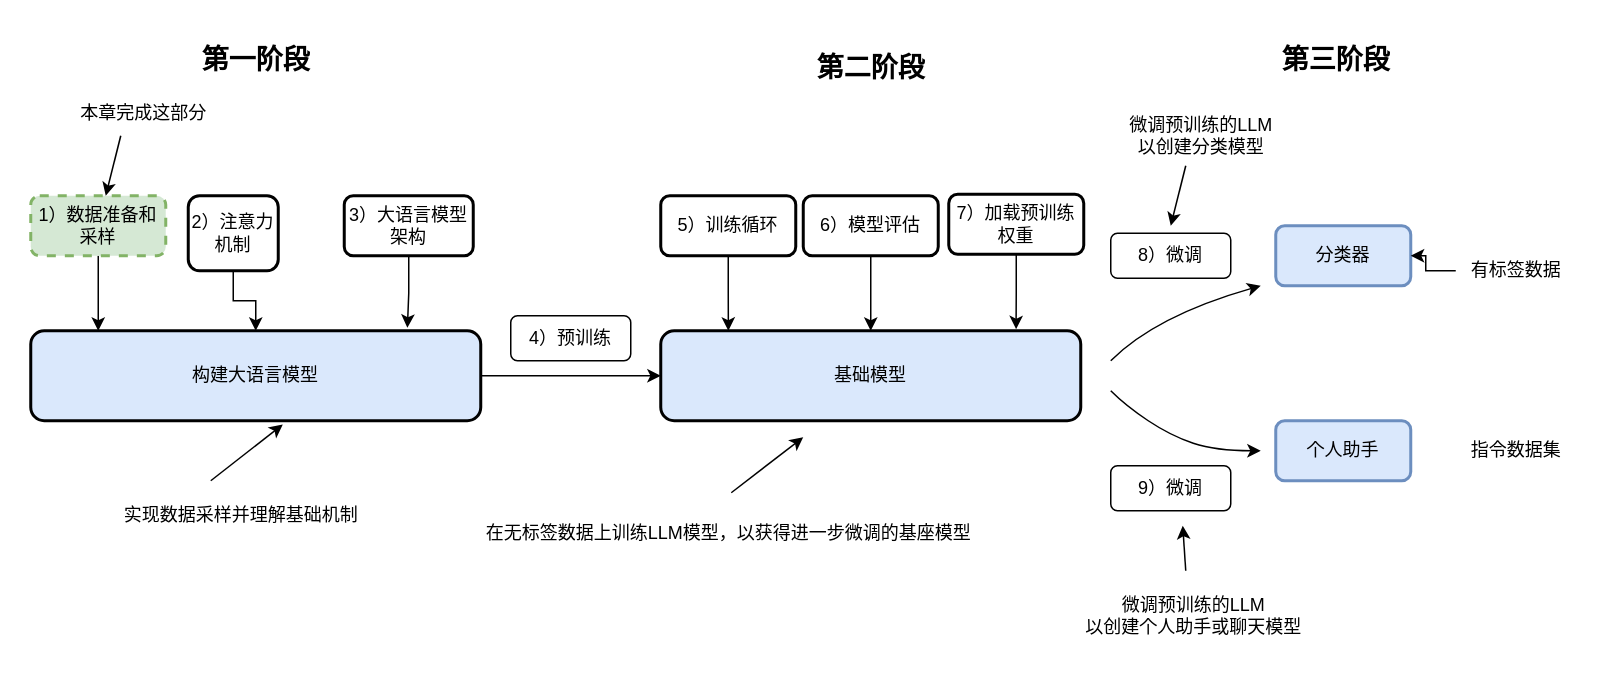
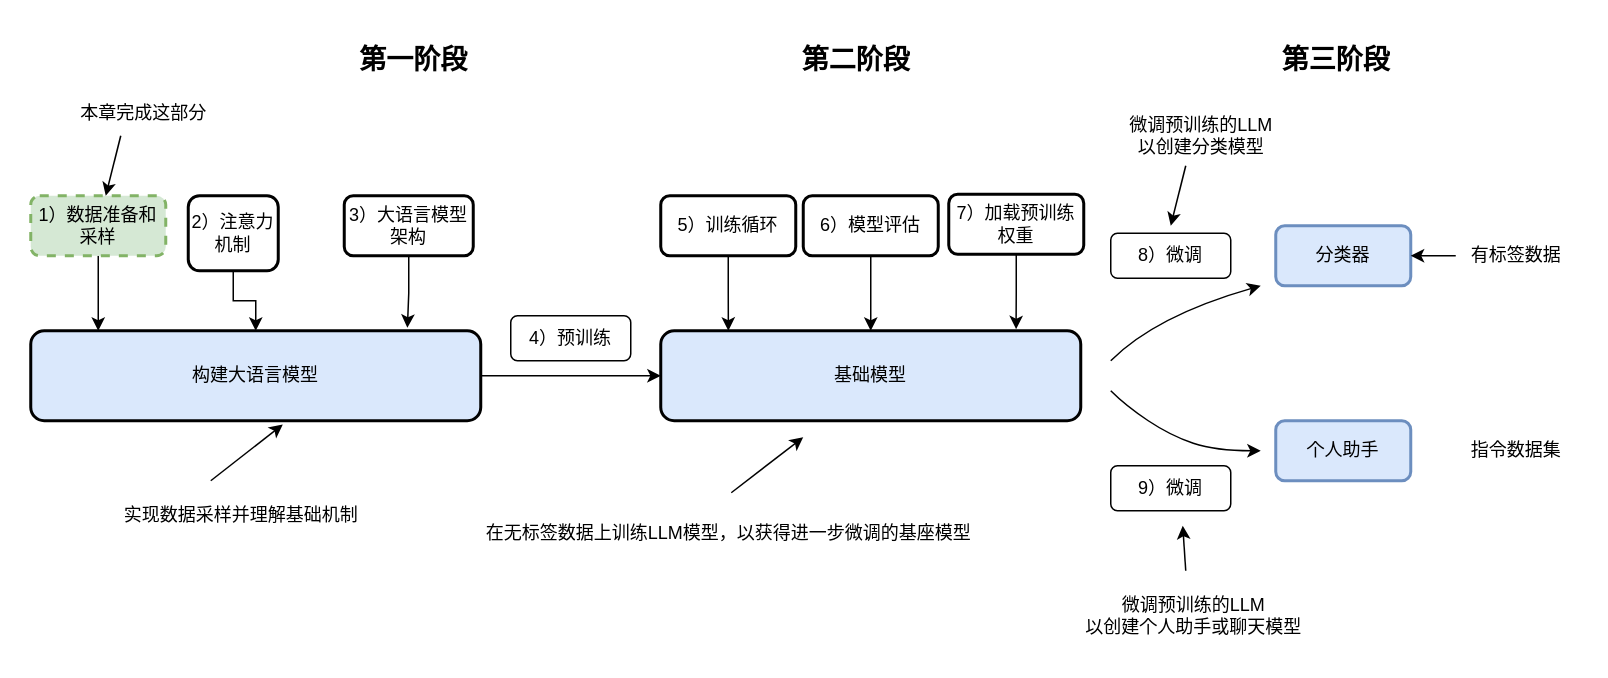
(256, 61) -> (413, 61)
(871, 68) -> (856, 61)
(1516, 271) -> (1516, 256)
